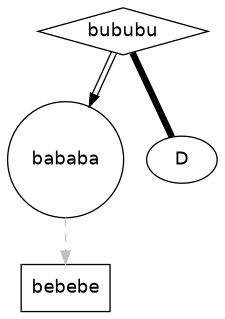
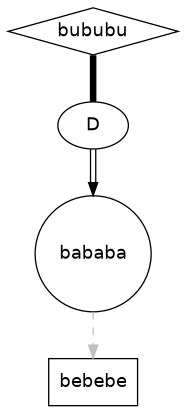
(104, 74) -> (93, 166)
